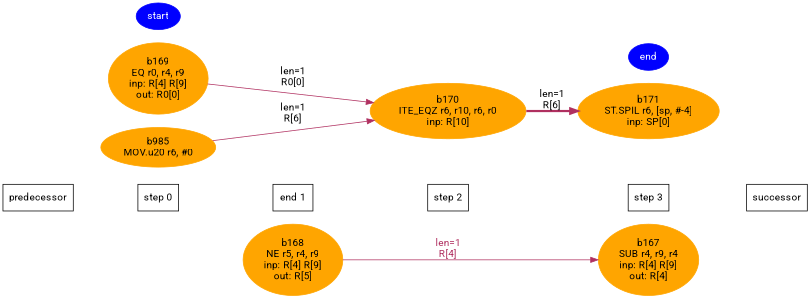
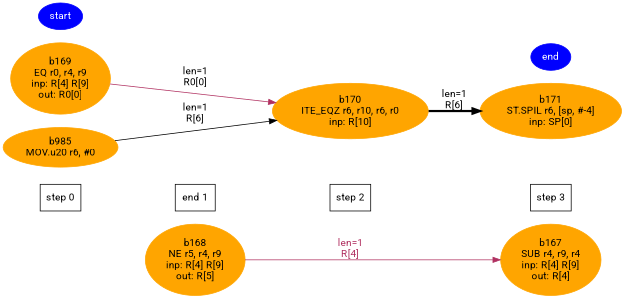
(548, 111) -> (451, 111)
(290, 131) -> (192, 131)
(38, 198) -> none
(777, 198) -> none
